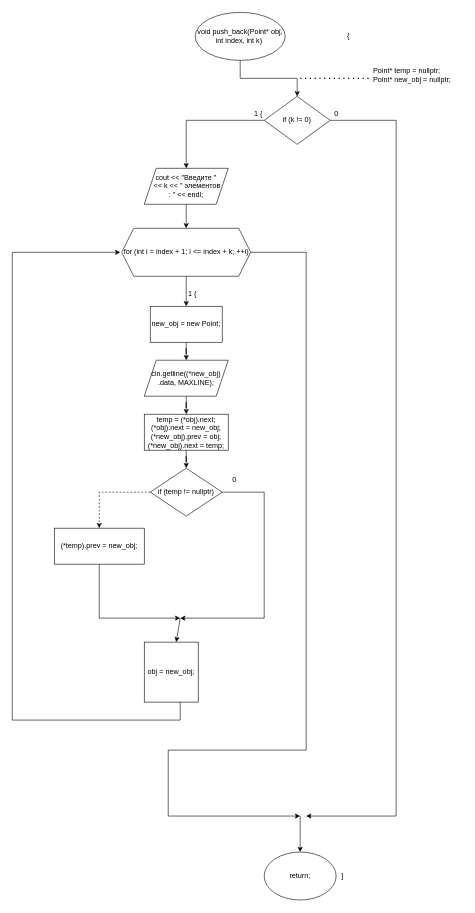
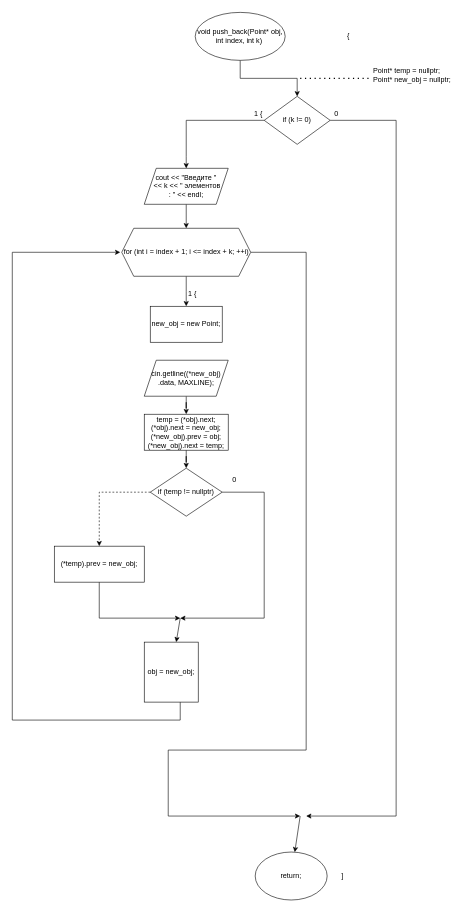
(186, 351) -> none
(99, 546) -> (99, 564)
(300, 876) -> (291, 876)
